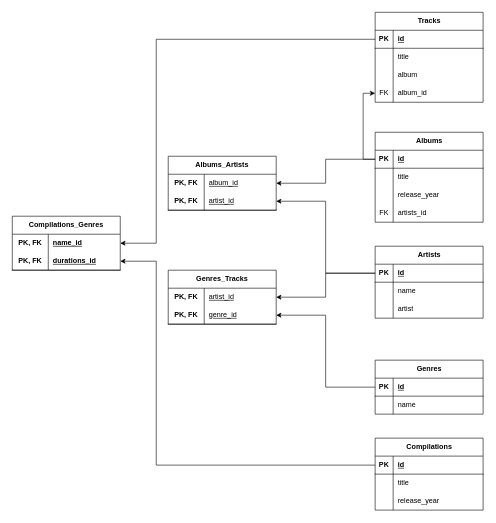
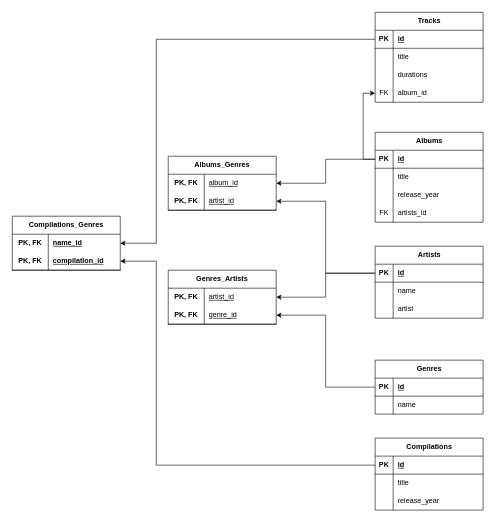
(407, 75) -> (415, 75)
(222, 165) -> (222, 165)
(75, 261) -> (78, 261)
(222, 279) -> (222, 279)
